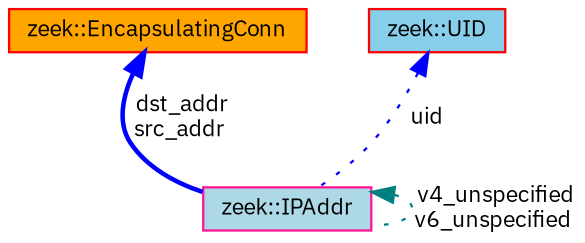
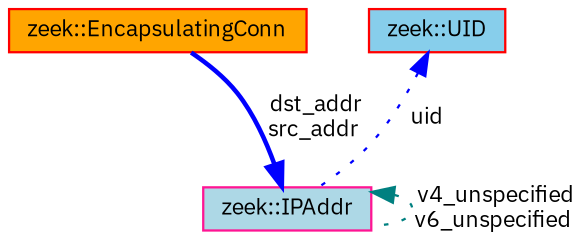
(135, 149) -> (243, 101)
